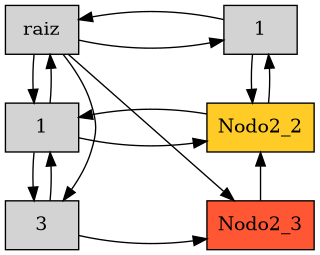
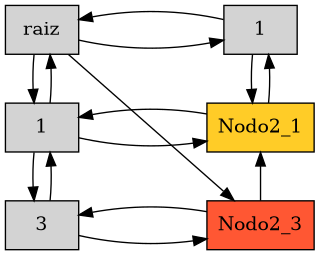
(96, 124) -> (150, 207)
(261, 128) -> (261, 128)
